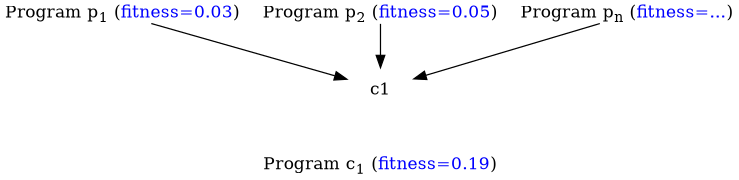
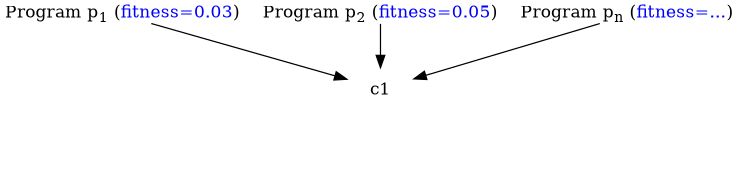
(380, 166) -> none
